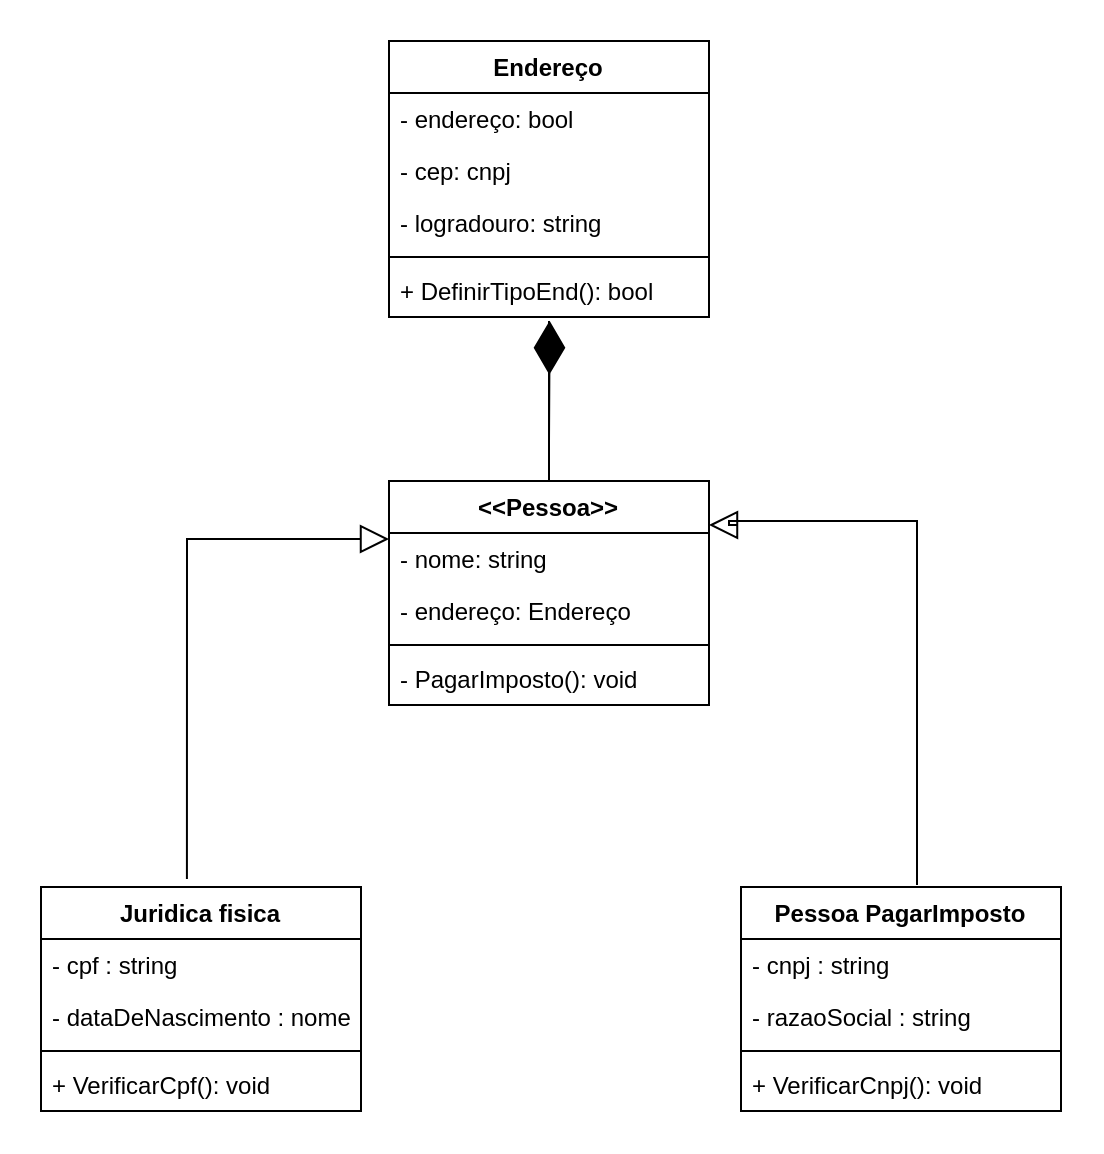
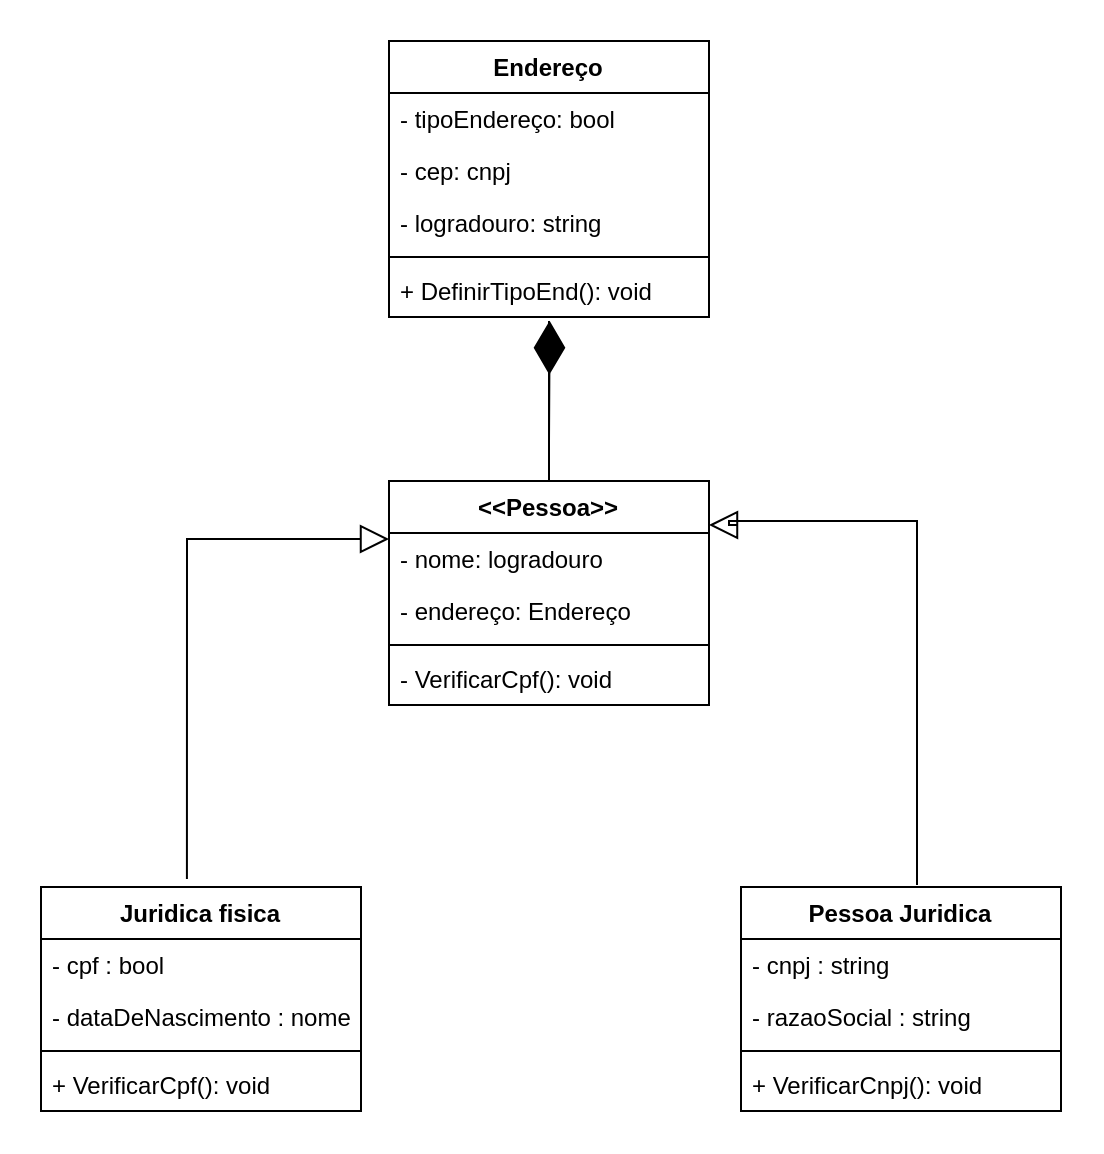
(495, 120) -> (519, 120)
(539, 292) -> (539, 292)
(482, 560) -> (508, 560)
(535, 680) -> (529, 680)
(900, 914) -> (900, 914)
(130, 966) -> (117, 966)
